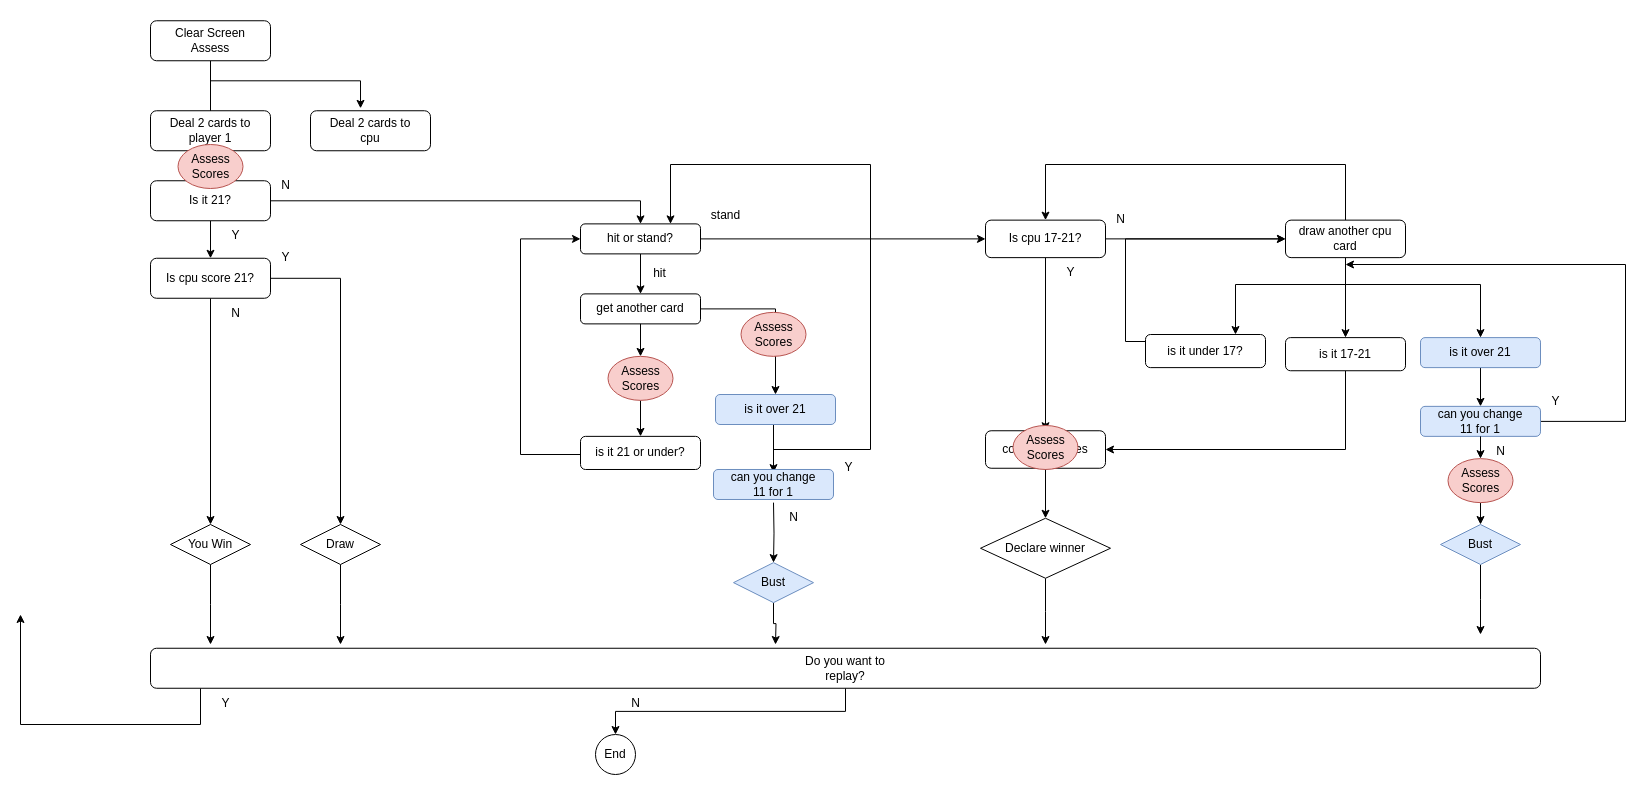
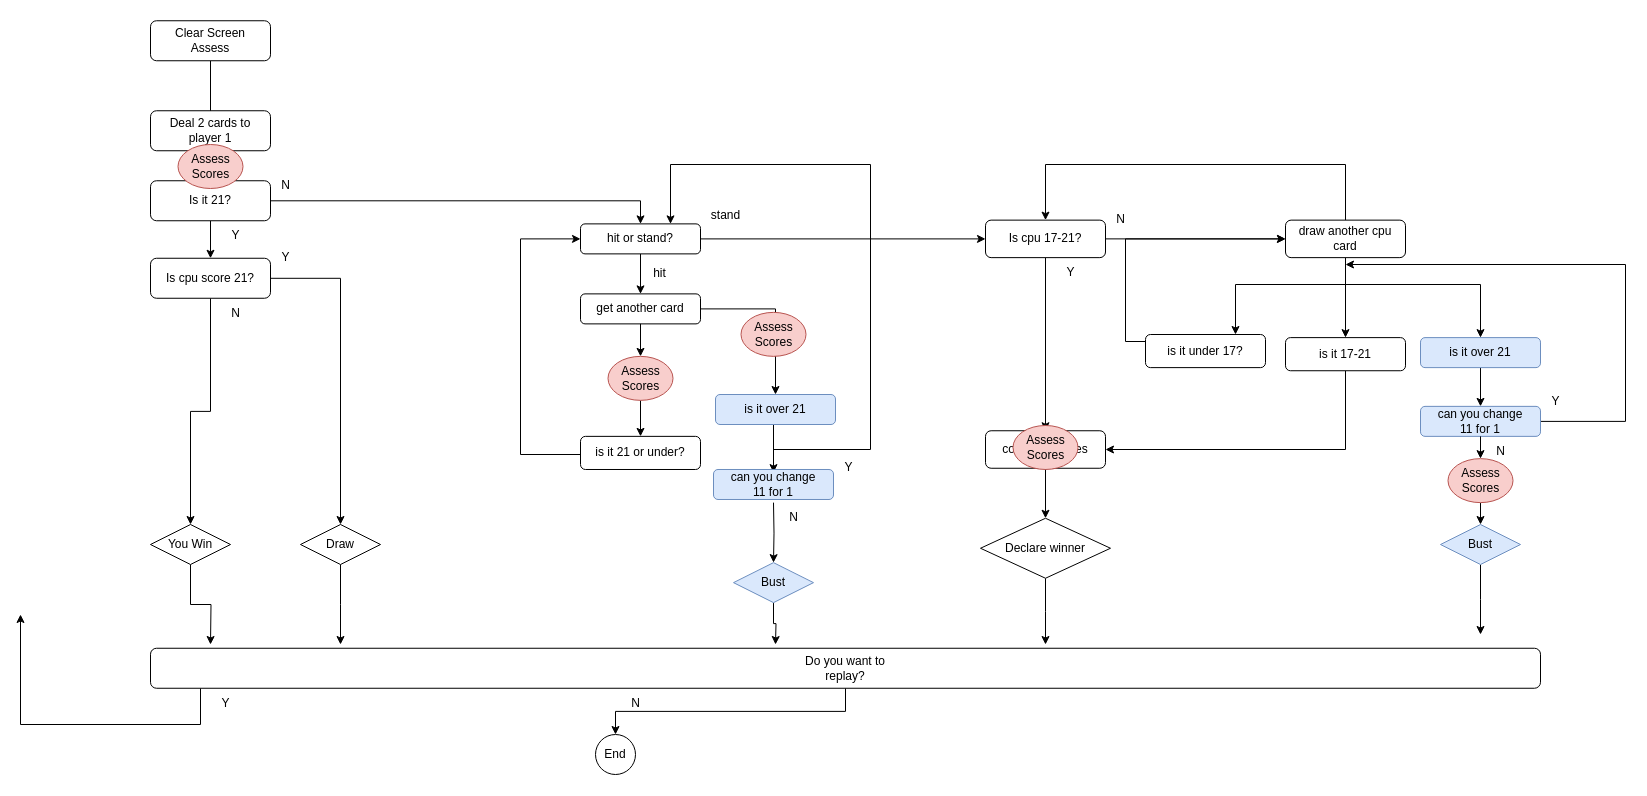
(297, 81) -> none
(371, 131) -> none
(211, 545) -> (191, 545)
